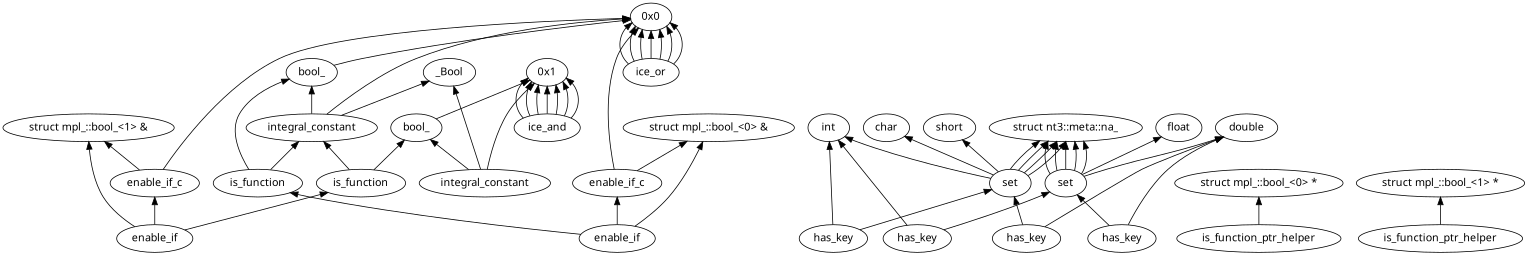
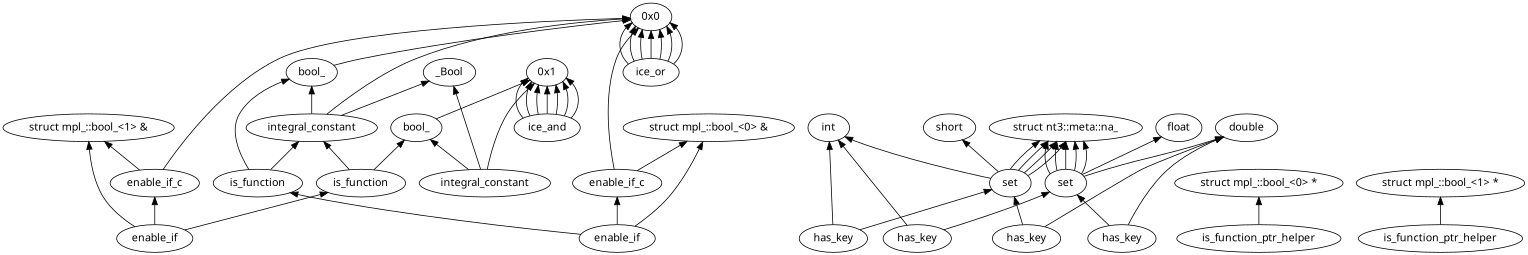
(886, 128) -> none
